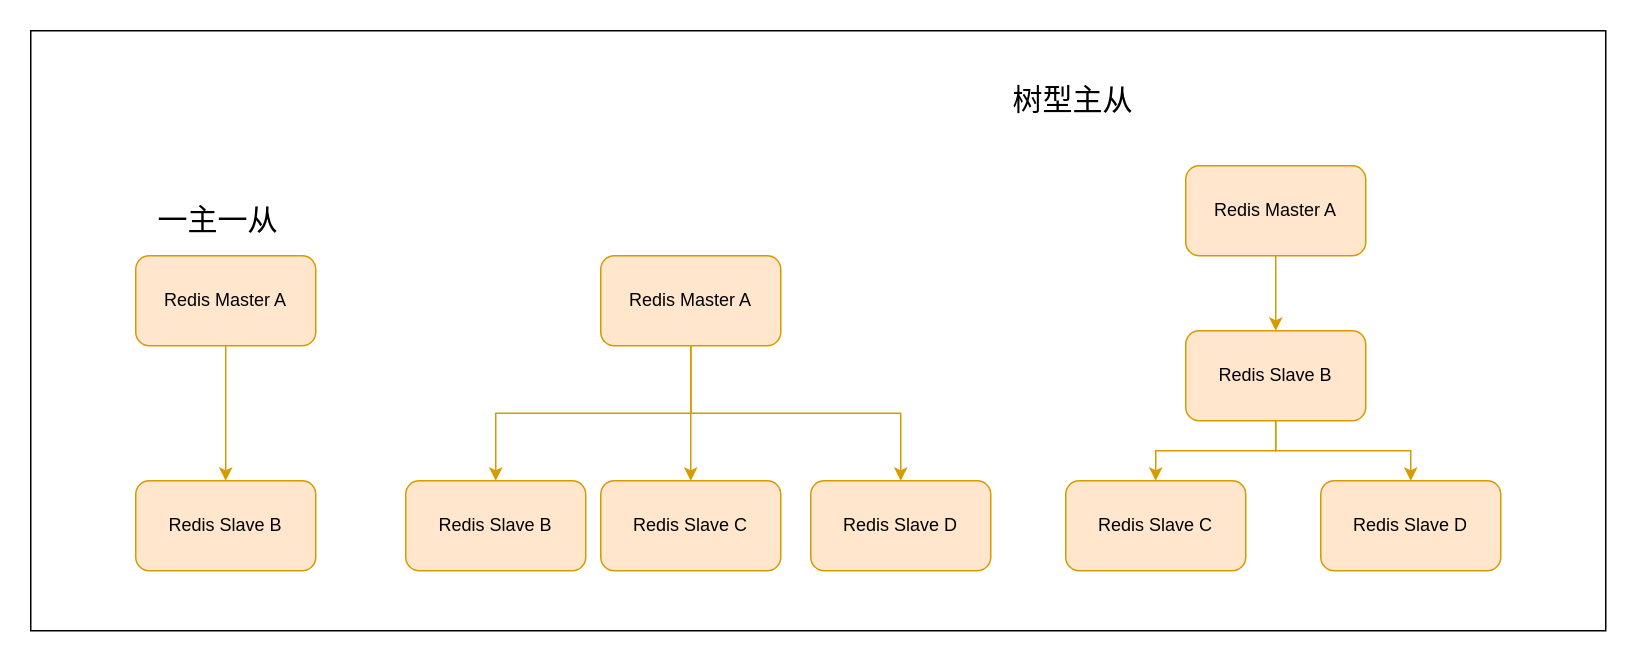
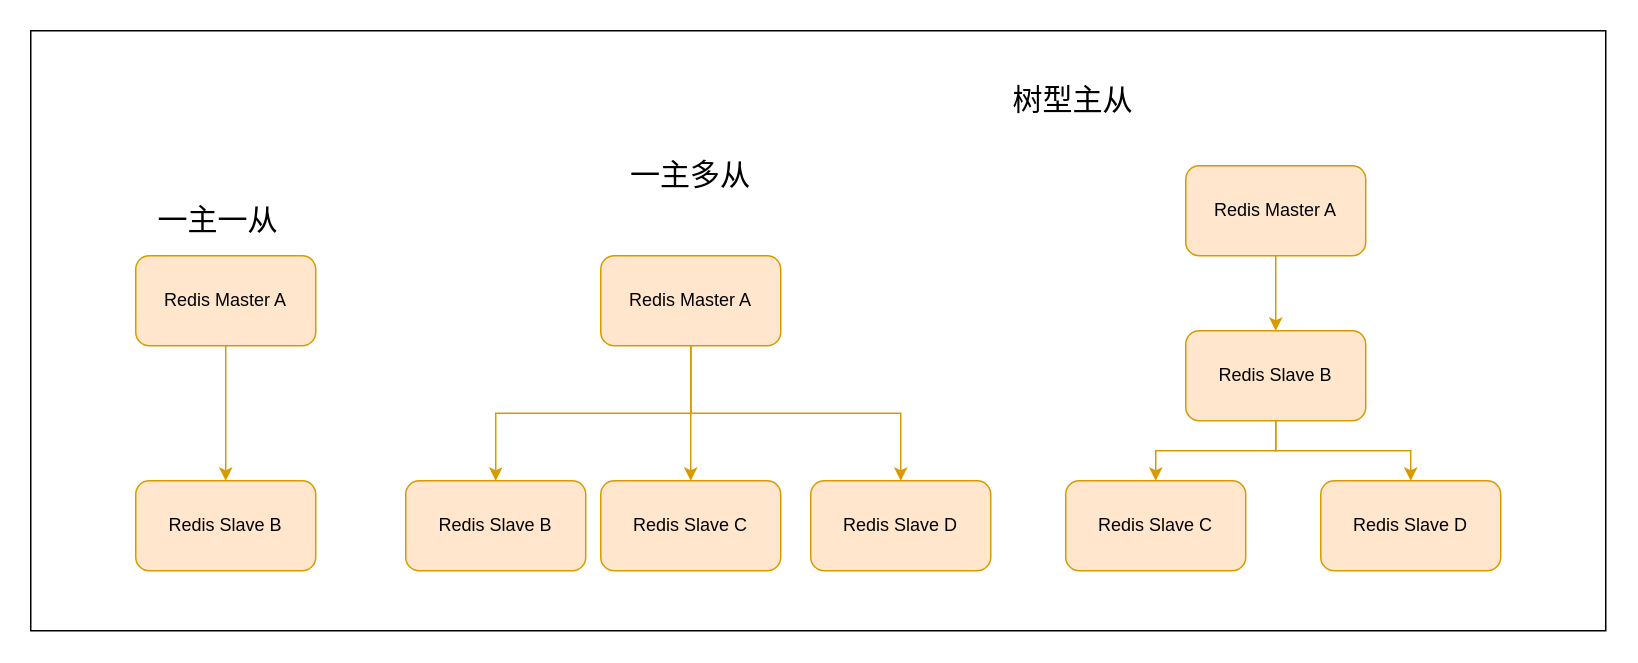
none -> (691, 173)
